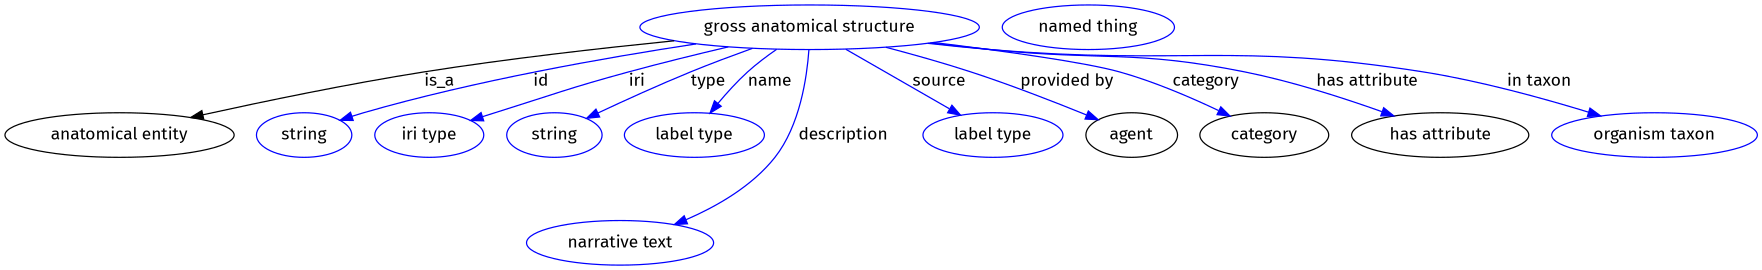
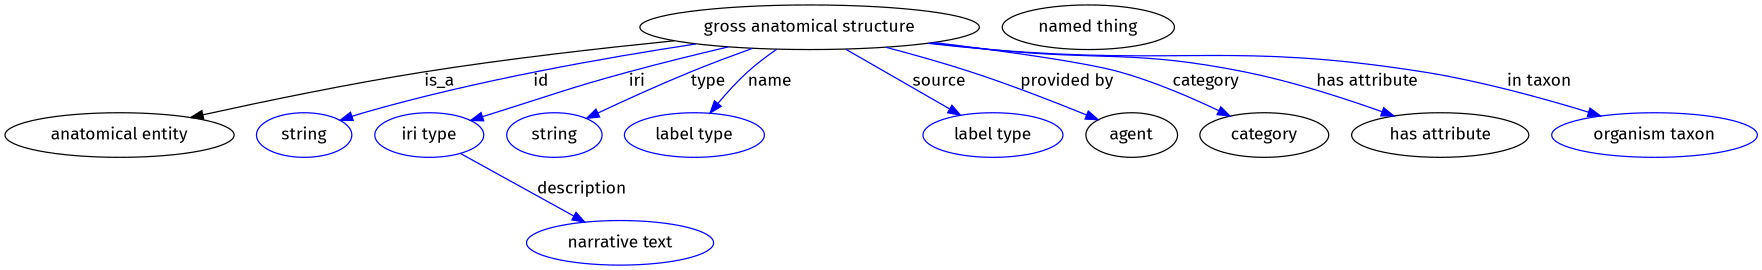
(810, 27) -> (810, 27)
(1088, 27) -> (1088, 27)
(776, 155) -> (517, 185)
